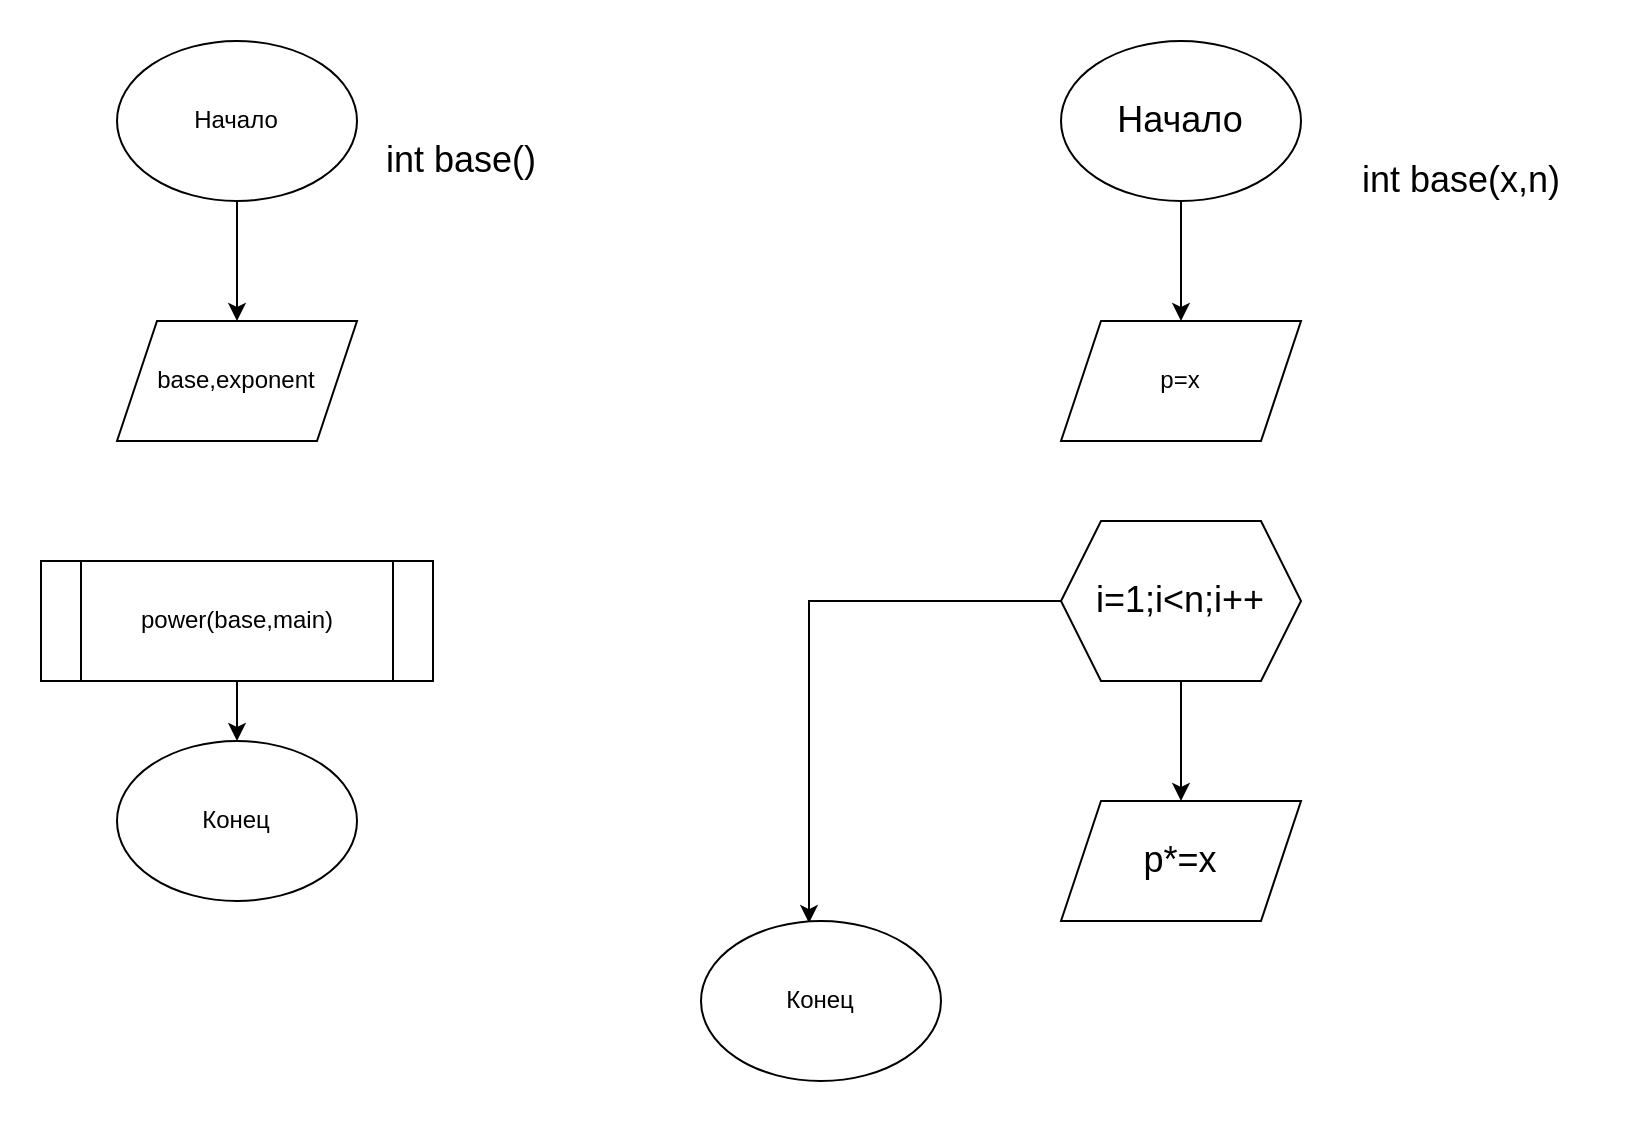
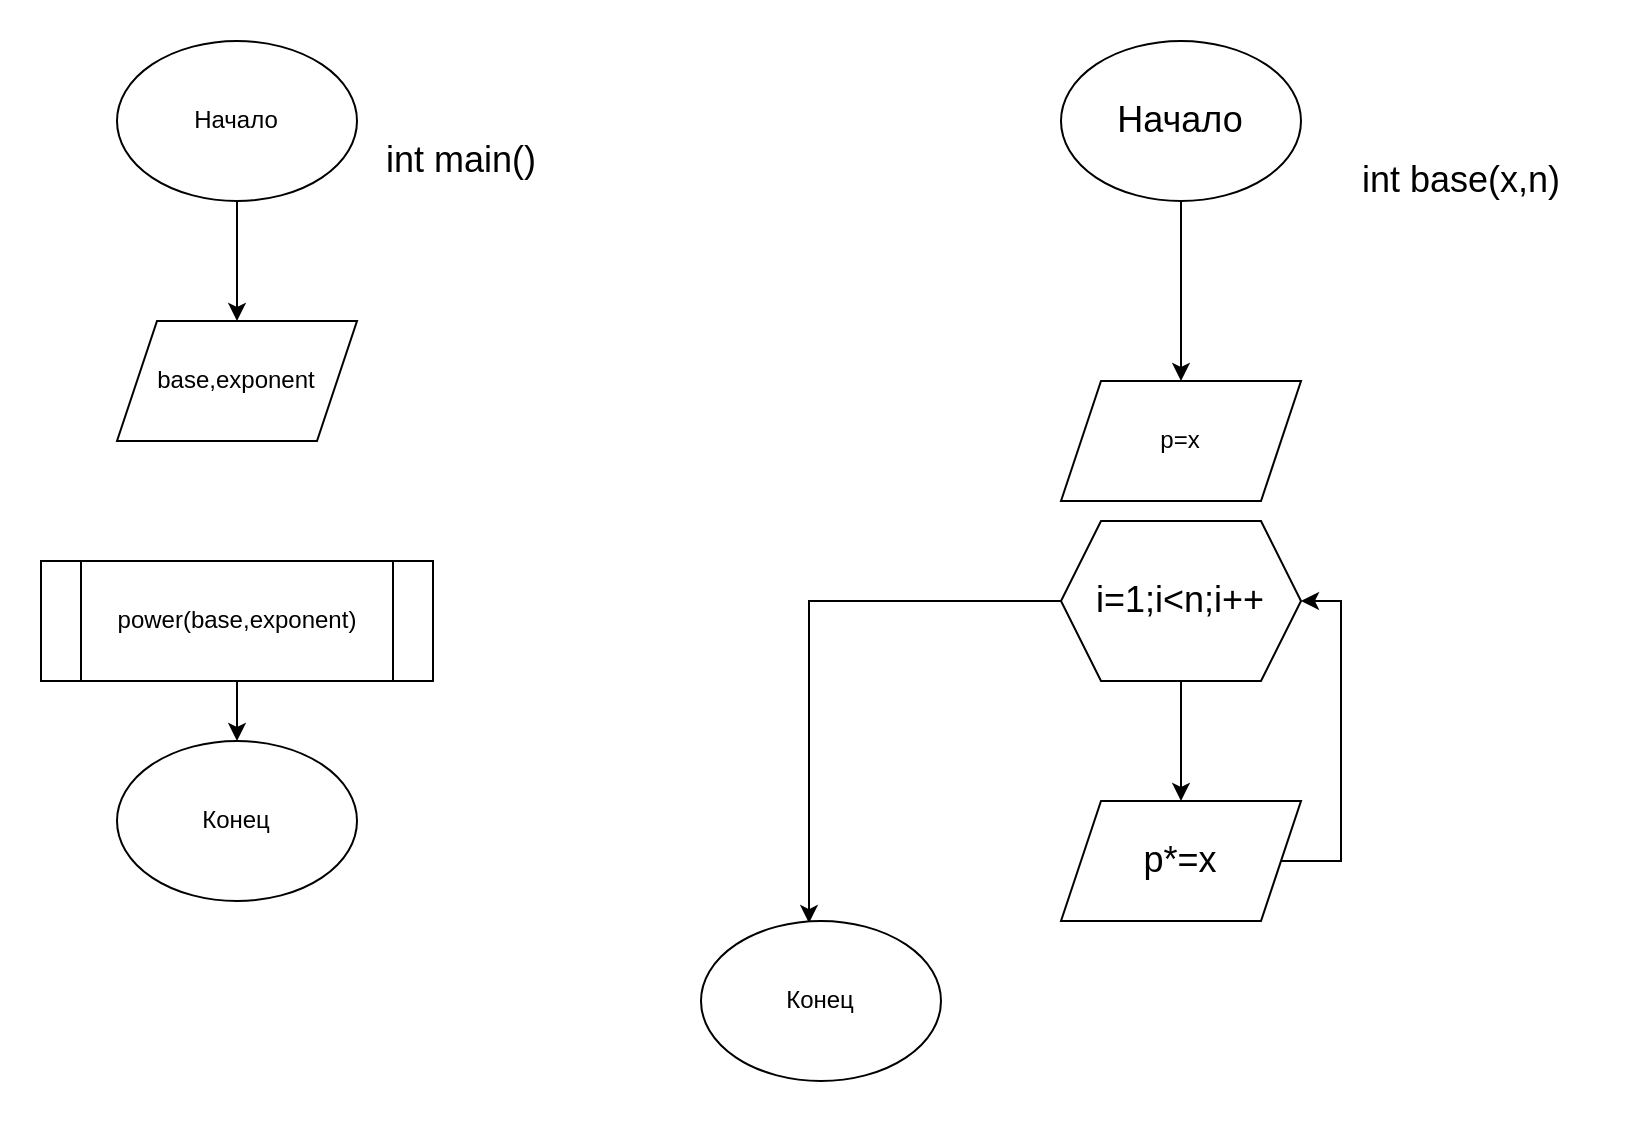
(462, 161) -> (462, 161)
(1181, 381) -> (1181, 441)
(238, 621) -> (238, 621)
none -> (1341, 748)
